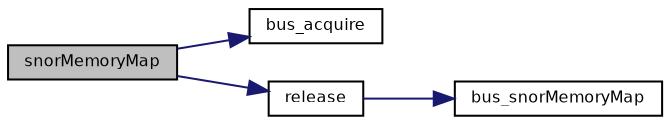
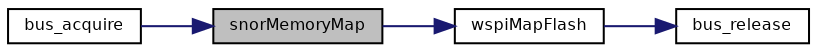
(203, 44) -> (167, 26)
(316, 99) -> (529, 26)
(558, 99) -> (743, 26)
